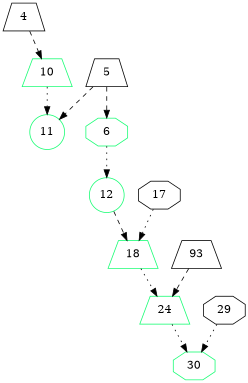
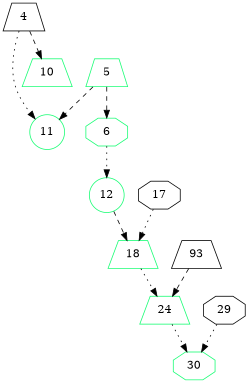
(107, 73) -> (107, 73)
(47, 97) -> (13, 74)
